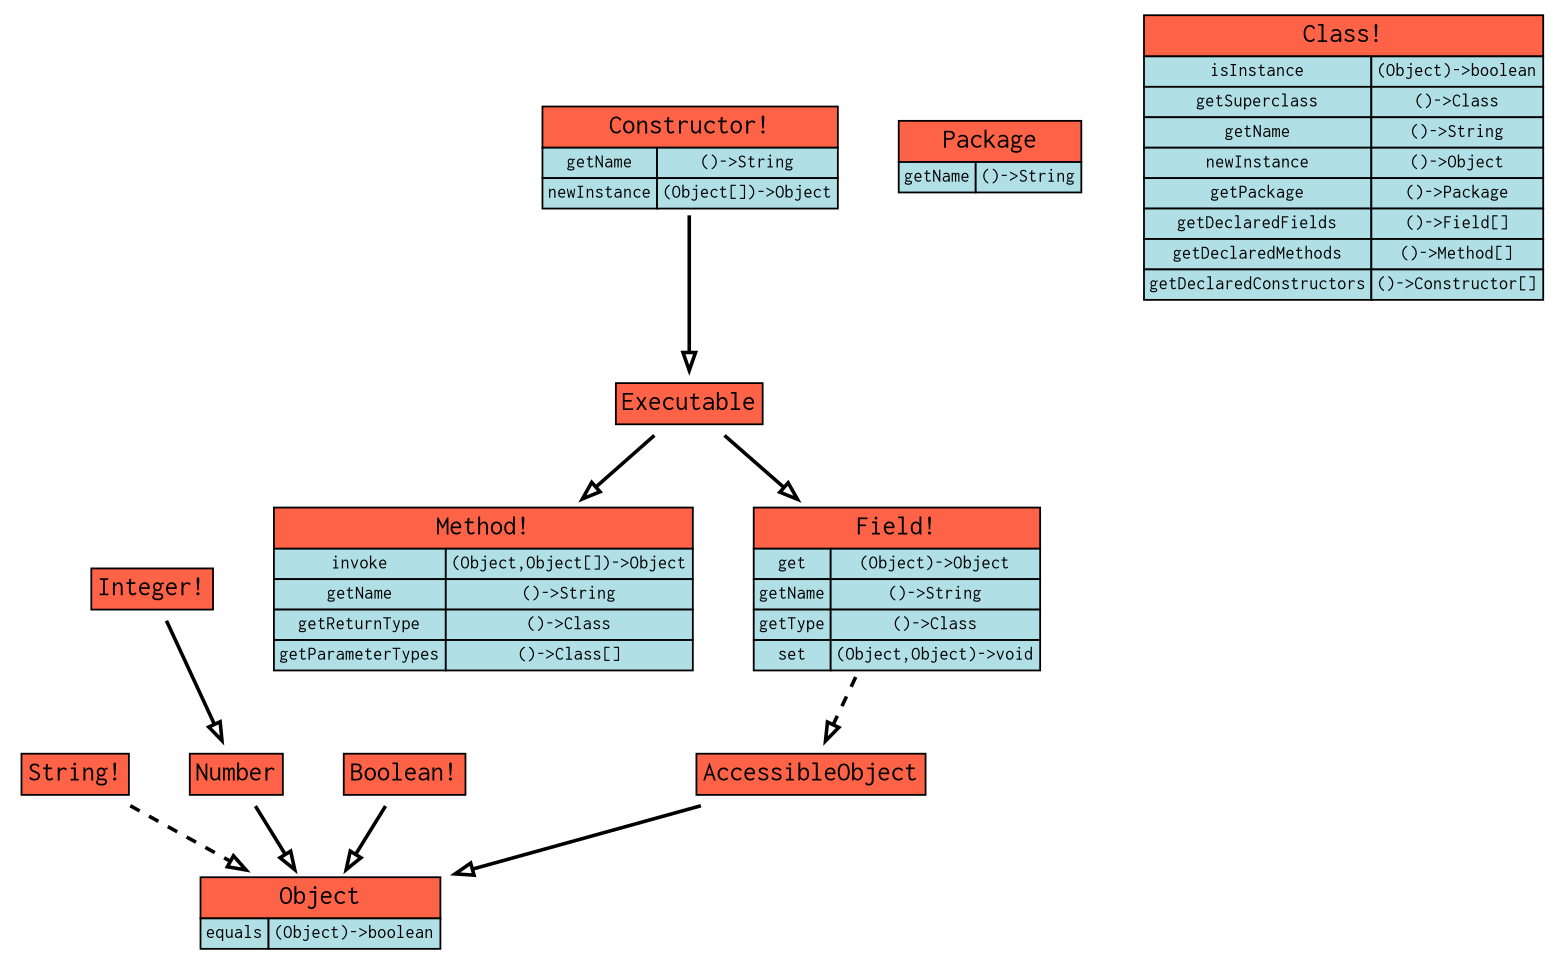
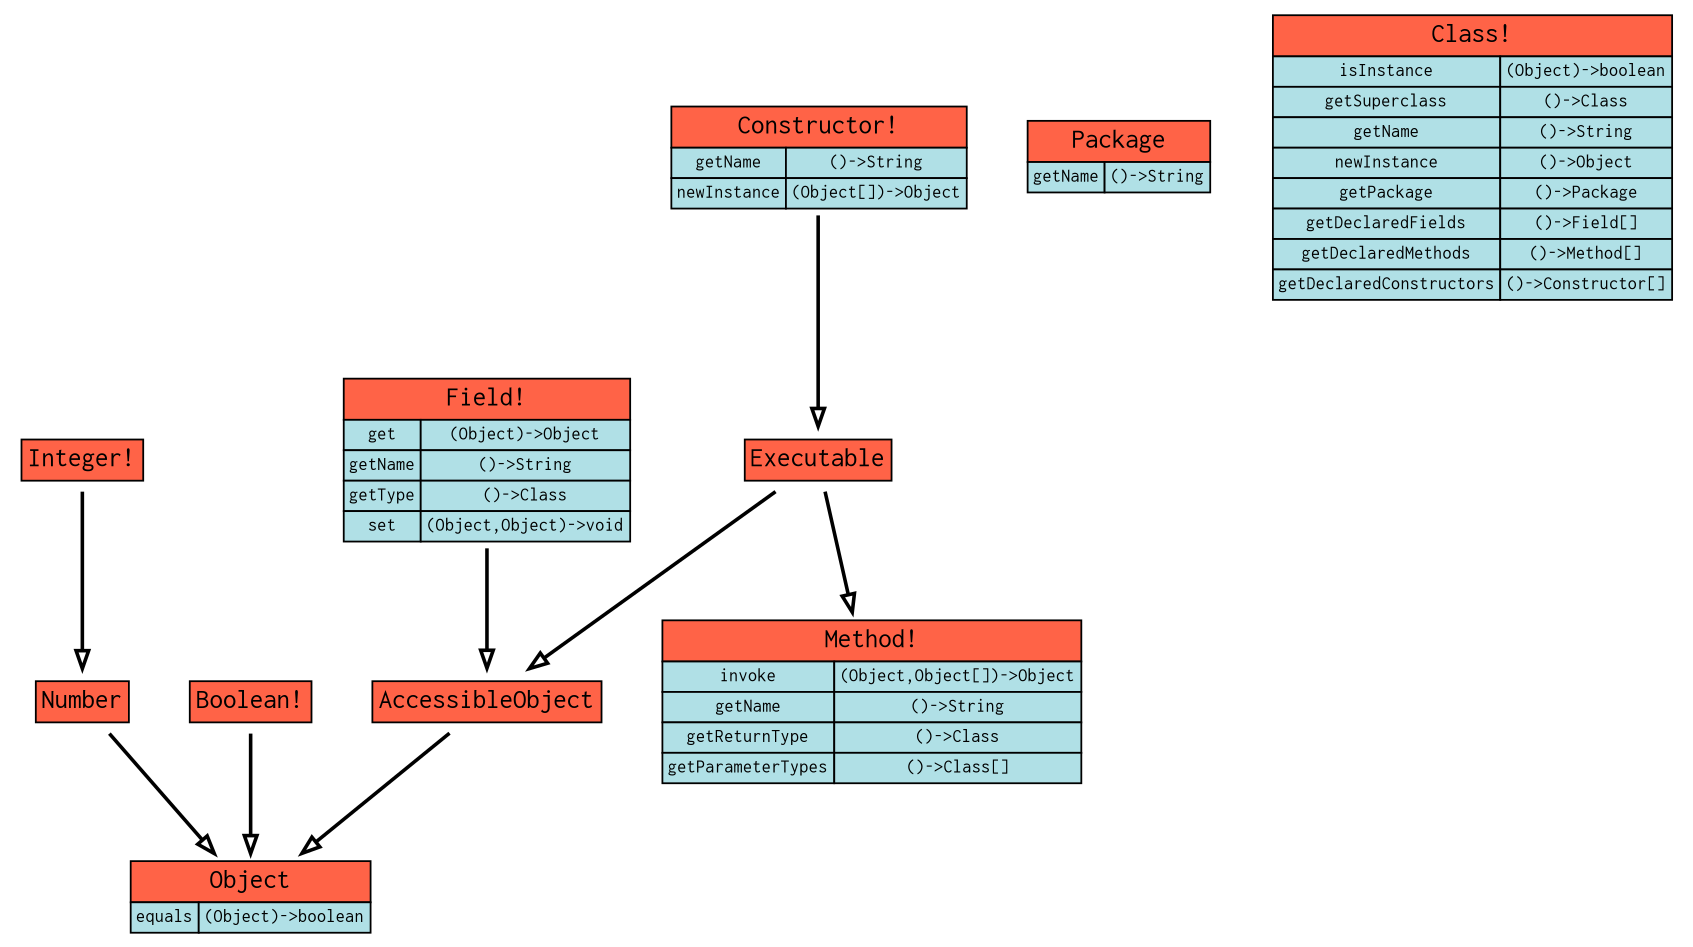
(754, 461) -> (660, 575)
(845, 701) -> (487, 599)
(75, 773) -> none
